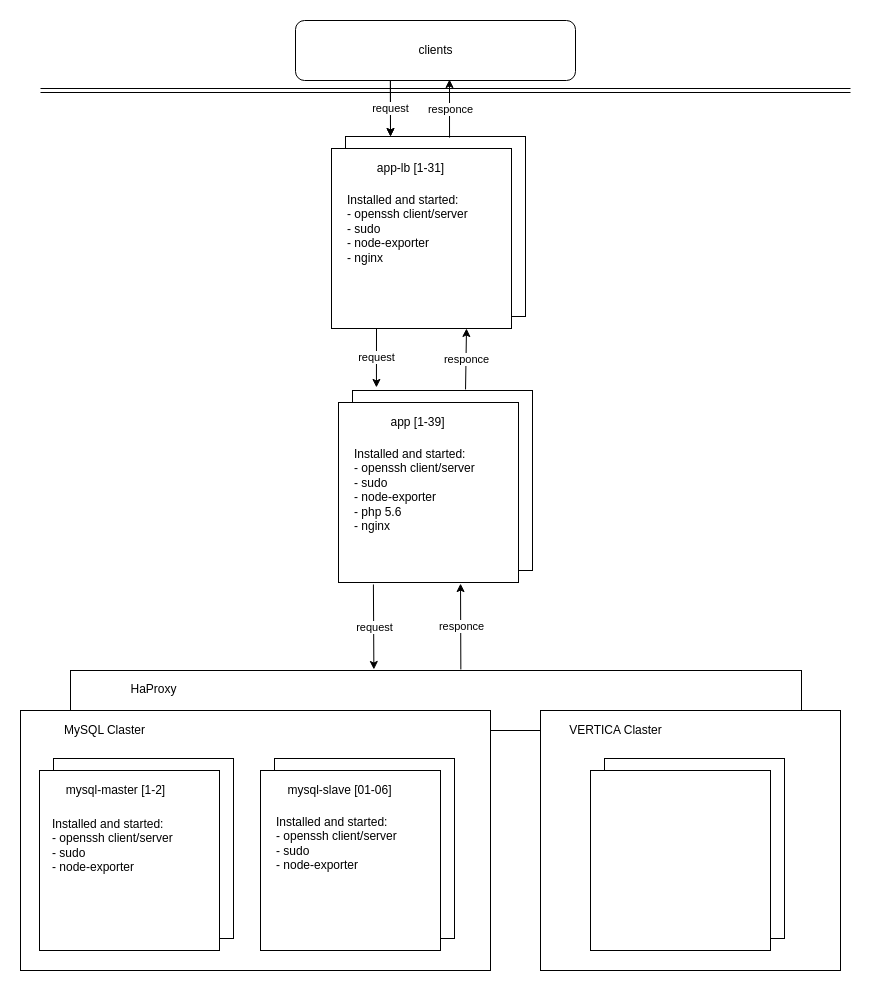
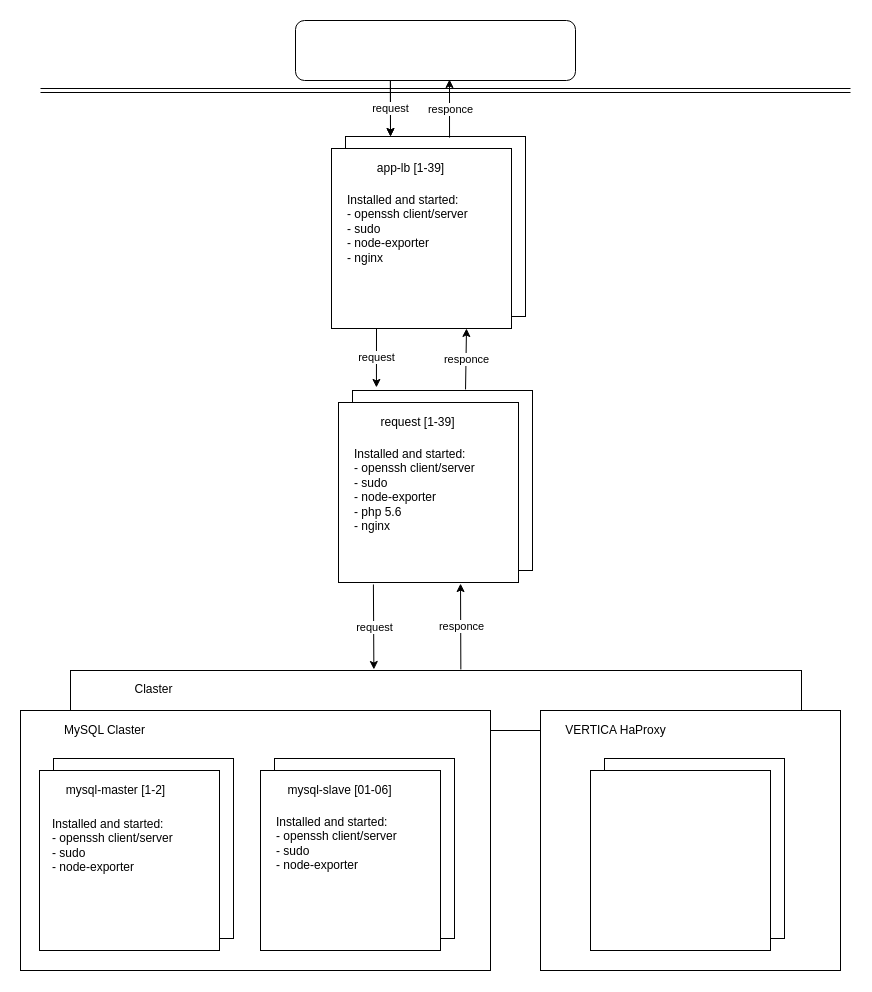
(436, 51) -> none
(411, 169) -> (411, 169)
(418, 423) -> (418, 423)
(154, 690) -> (154, 690)
(616, 731) -> (616, 731)
